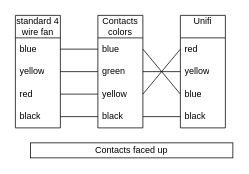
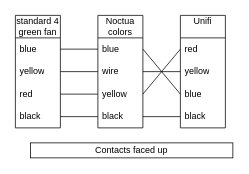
(38, 27) -> (38, 27)
(120, 27) -> (120, 27)
(115, 72) -> (111, 72)
